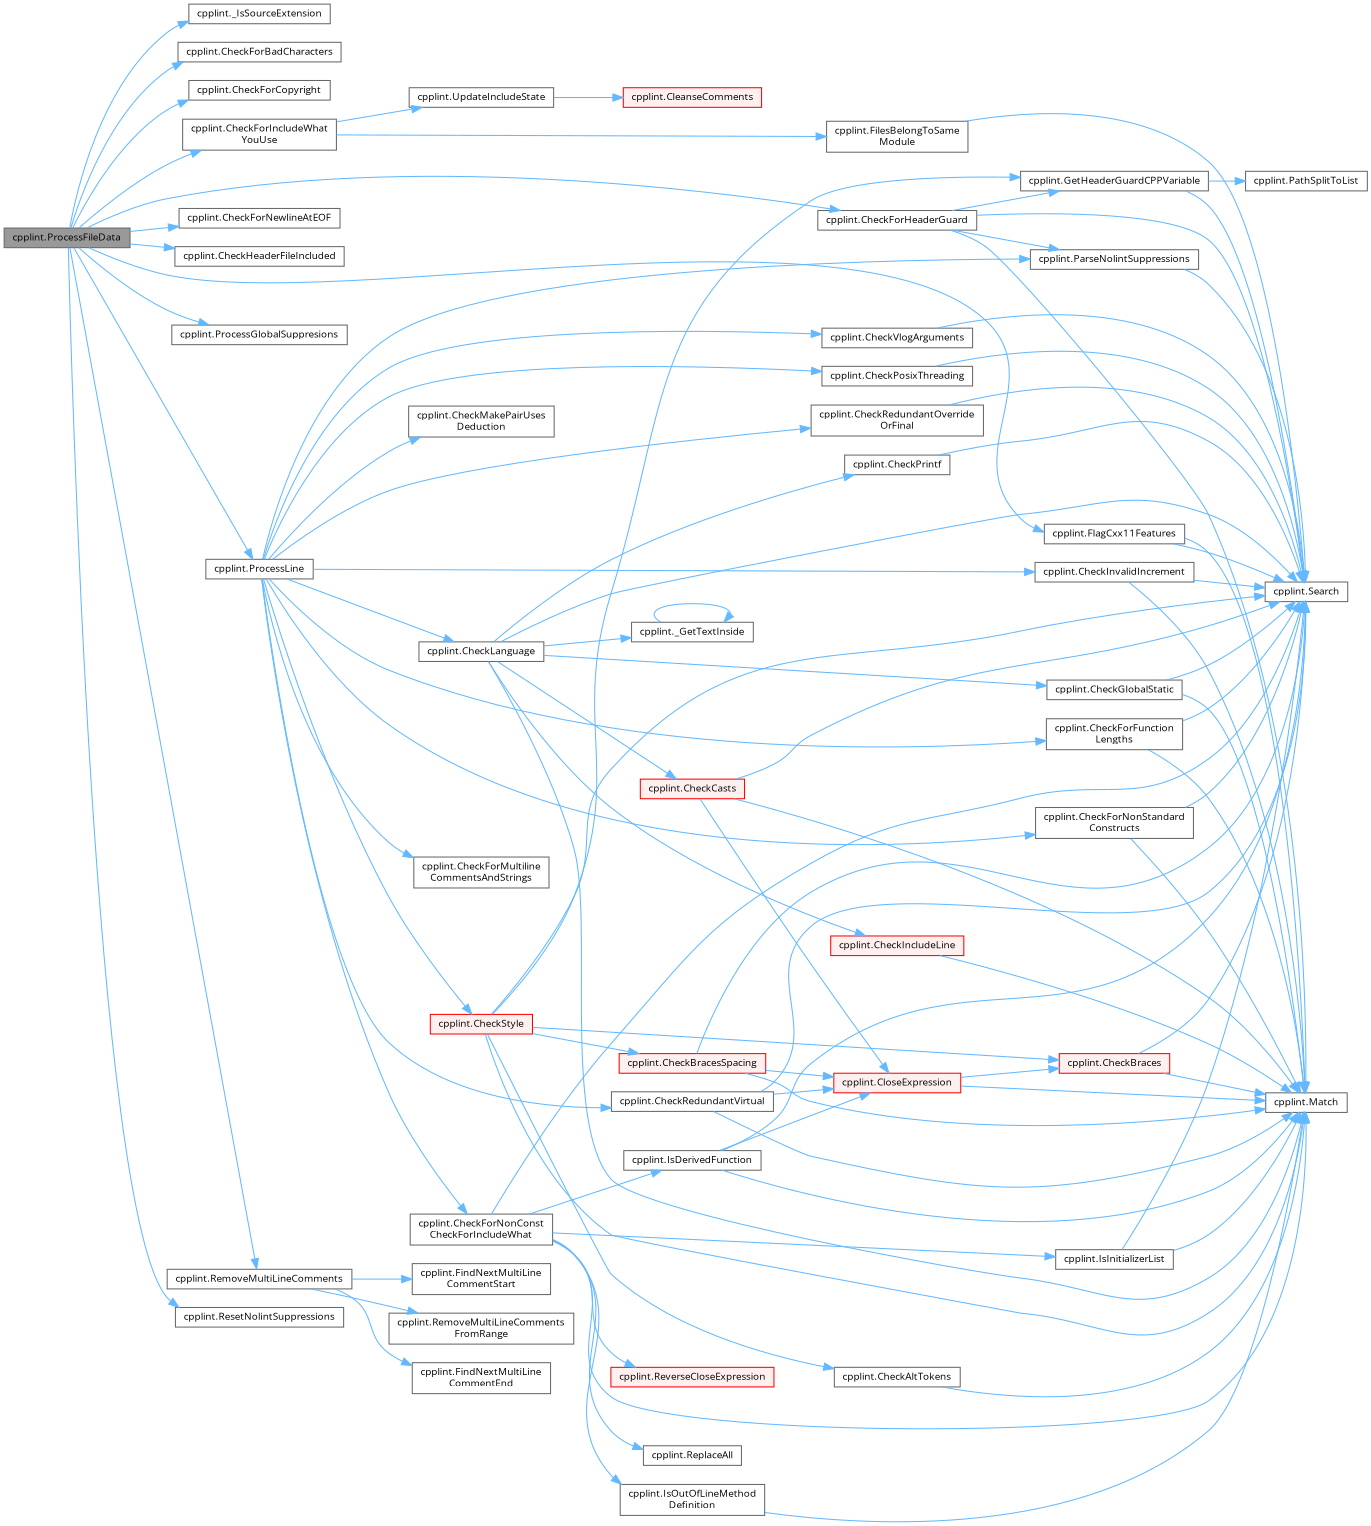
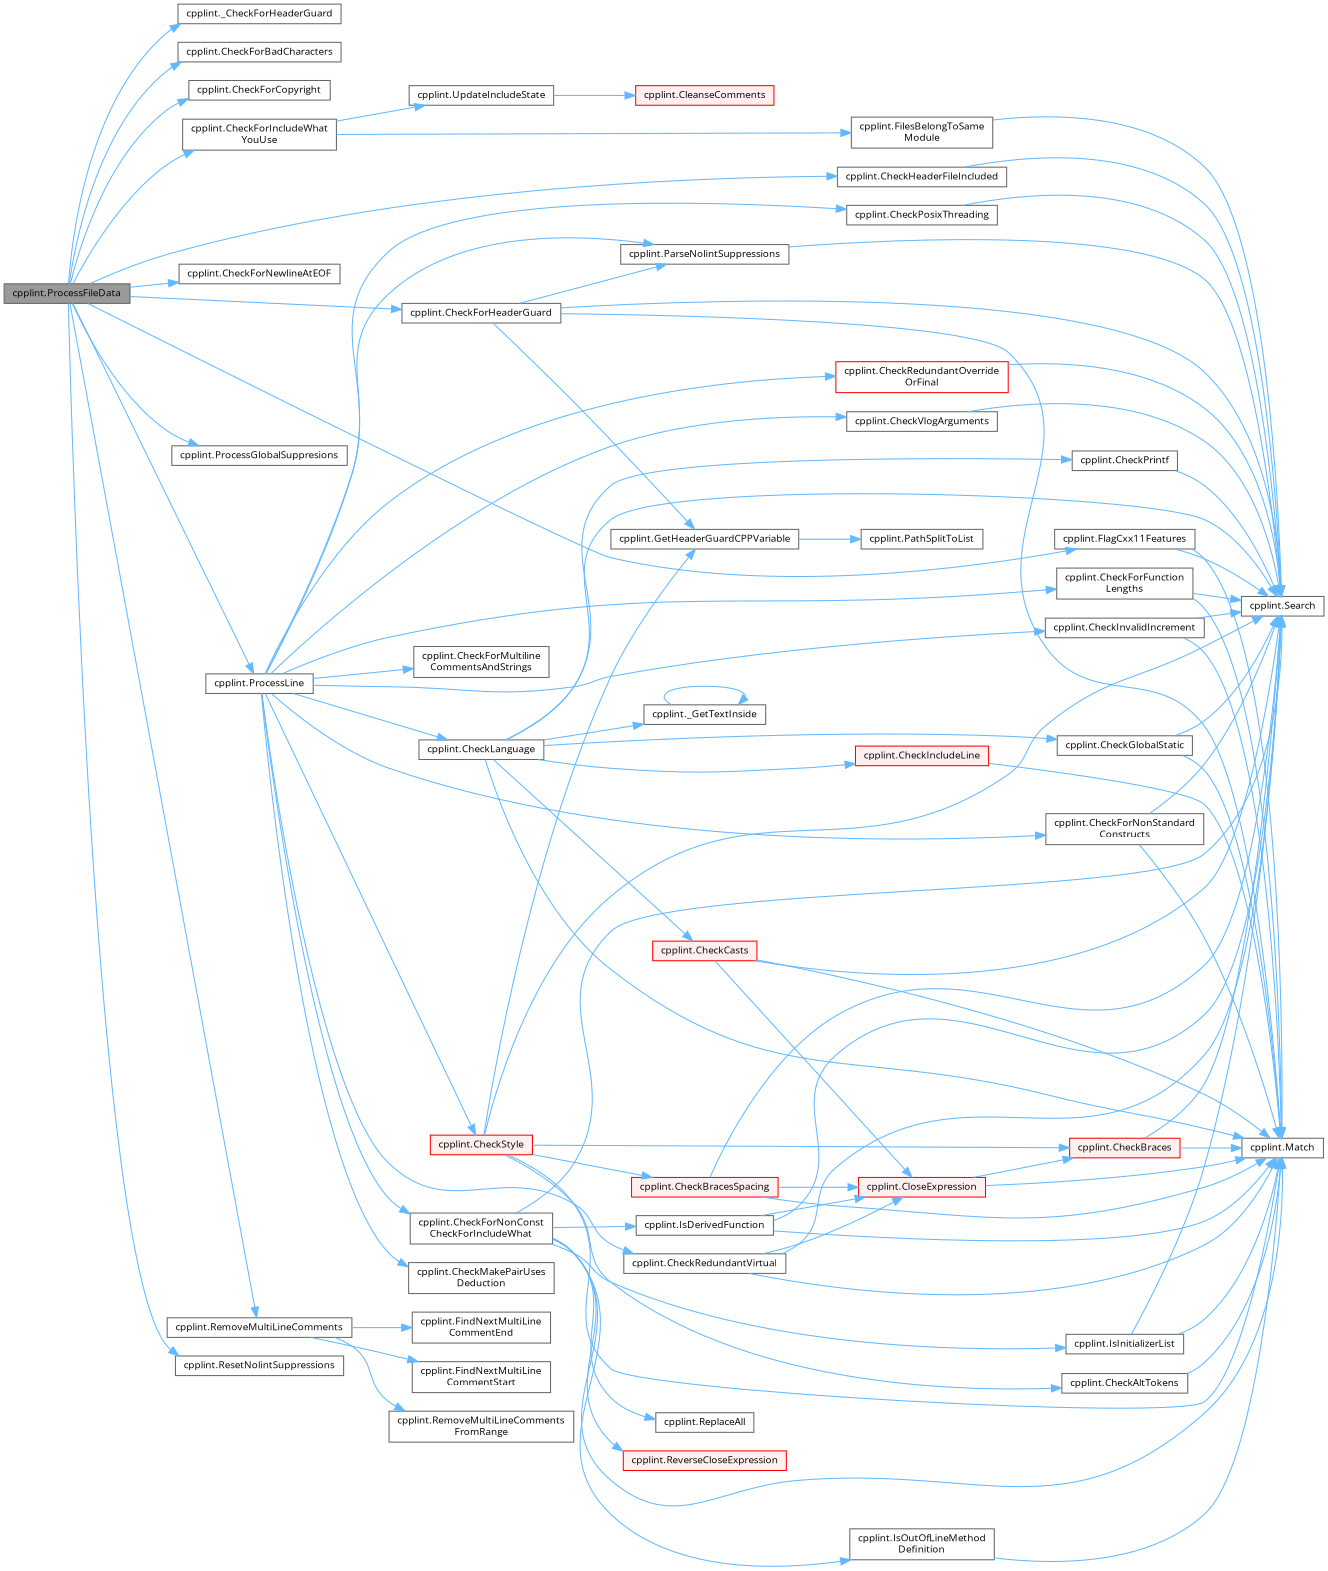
(260, 14) -> (260, 14)
(1258, 321) -> (1237, 267)
(897, 421) -> (922, 377)
